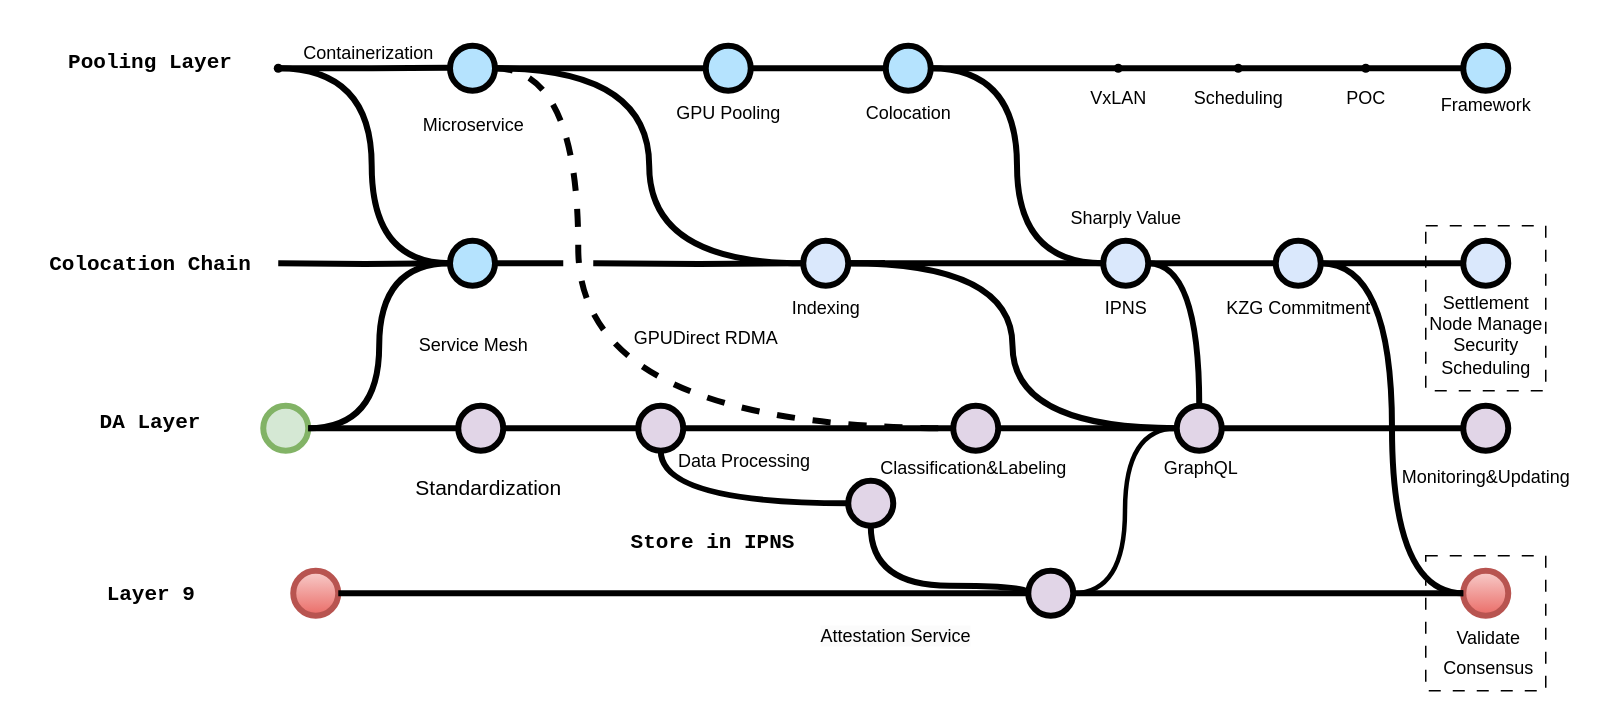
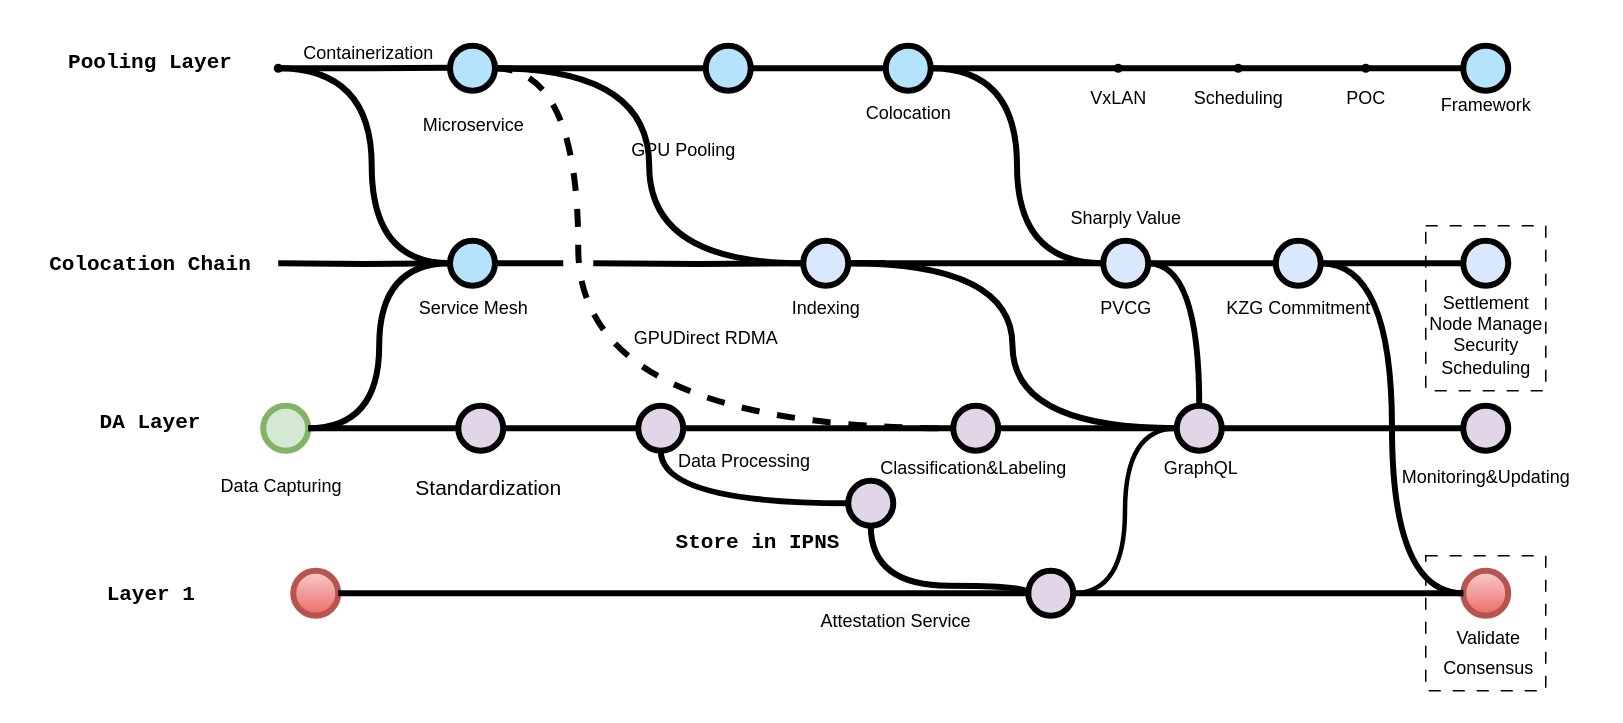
(728, 113) -> (683, 151)
(1127, 308) -> (1127, 308)
(473, 346) -> (473, 308)
none -> (286, 488)
(713, 541) -> (758, 541)
(152, 593) -> (152, 593)
(901, 646) -> (901, 631)
